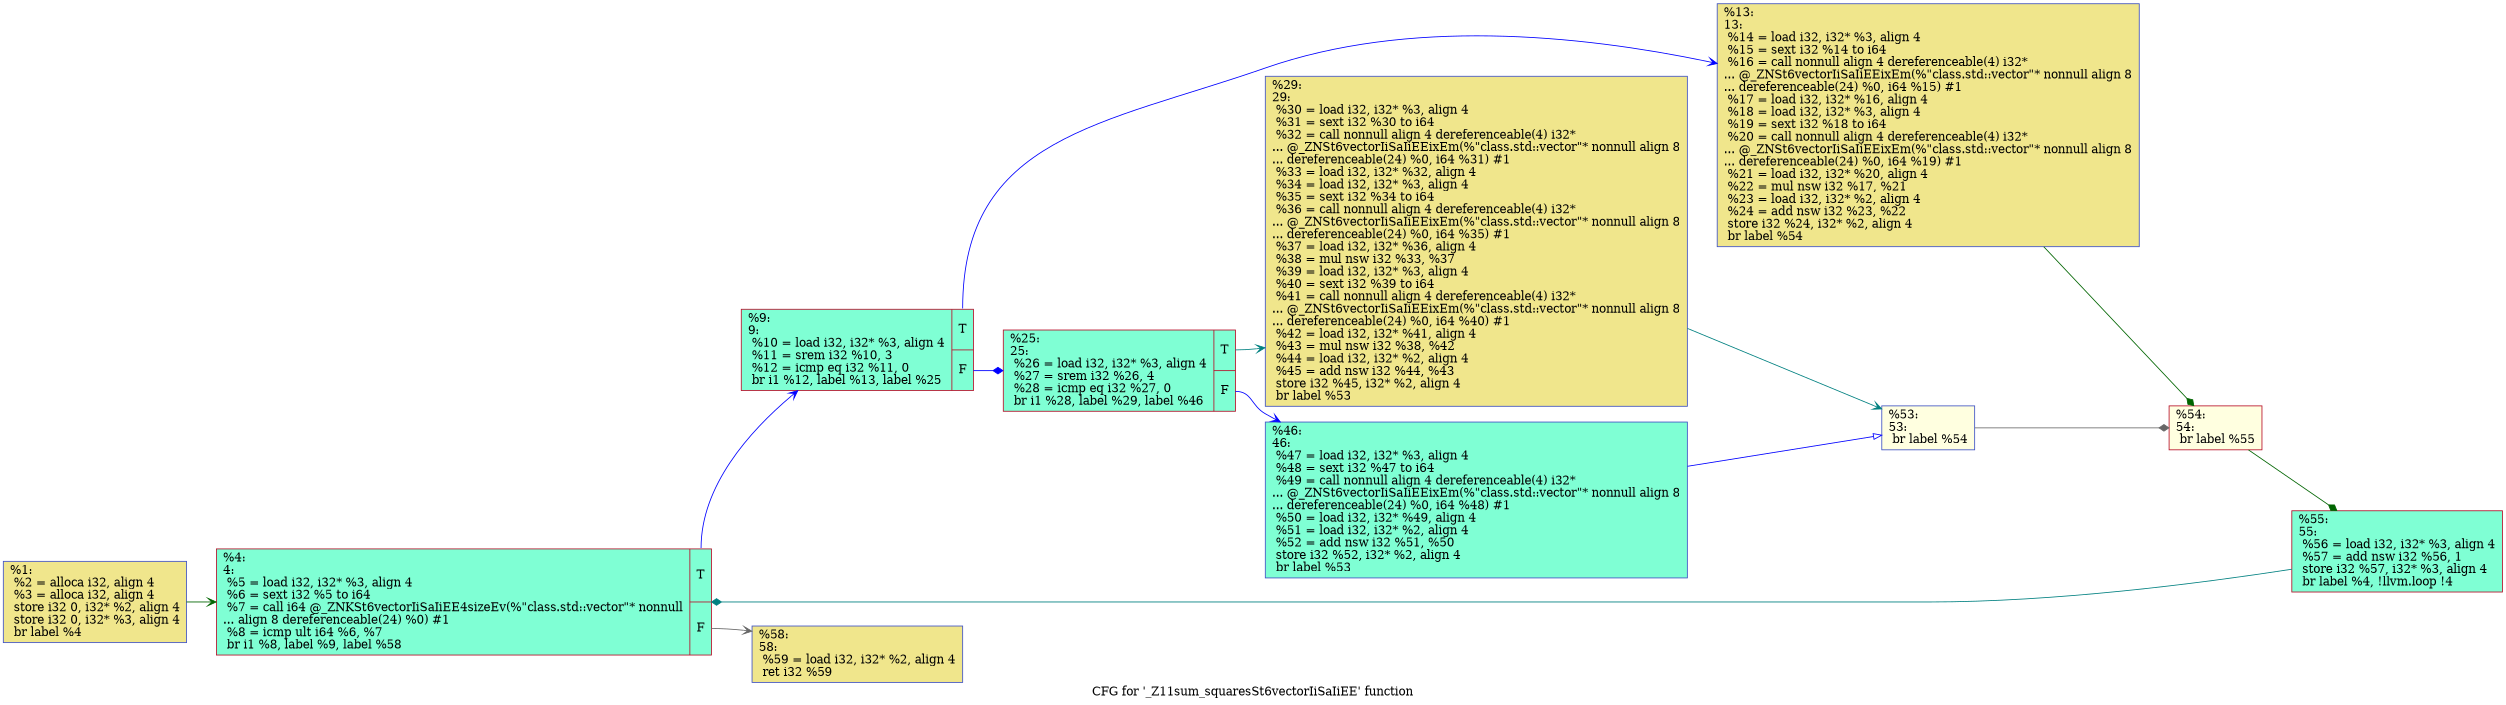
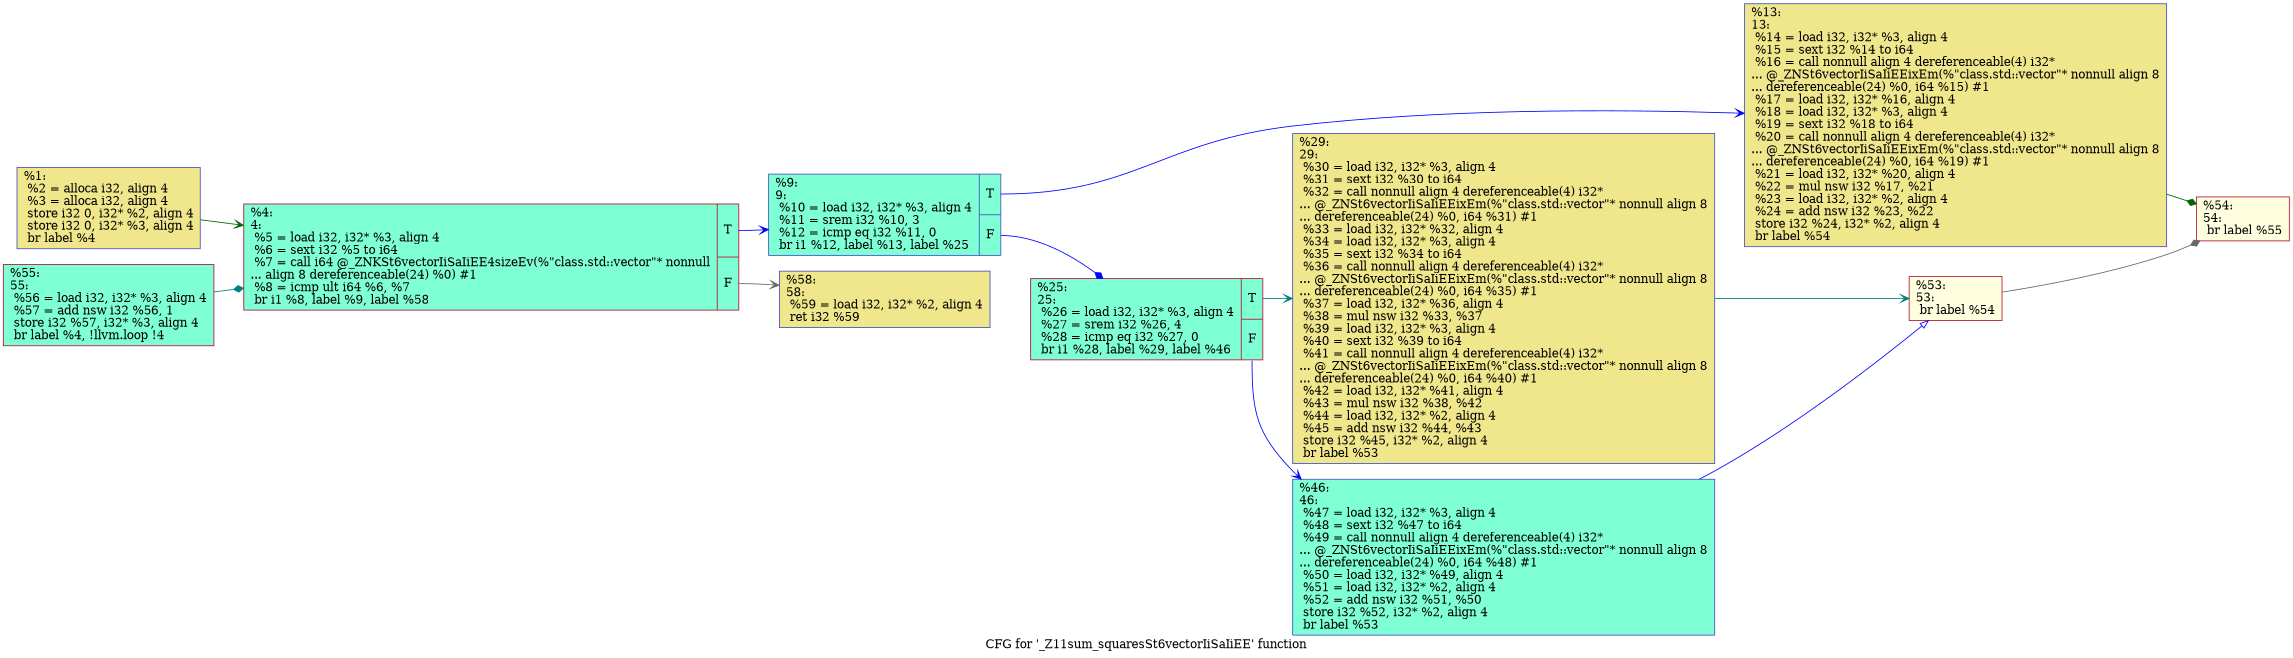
(857, 350) -> (885, 215)
(1928, 428) -> (1956, 298)
(2288, 477) -> none
